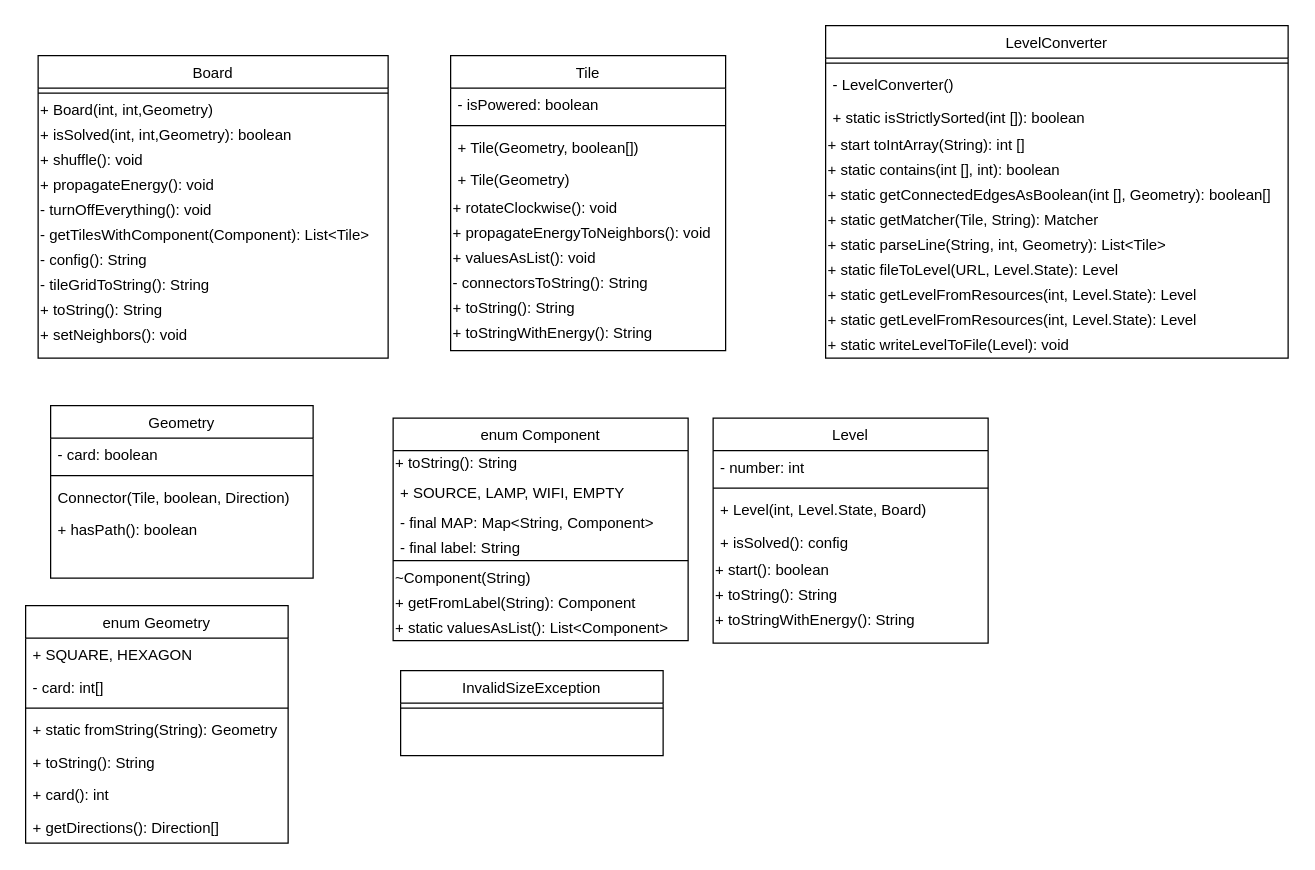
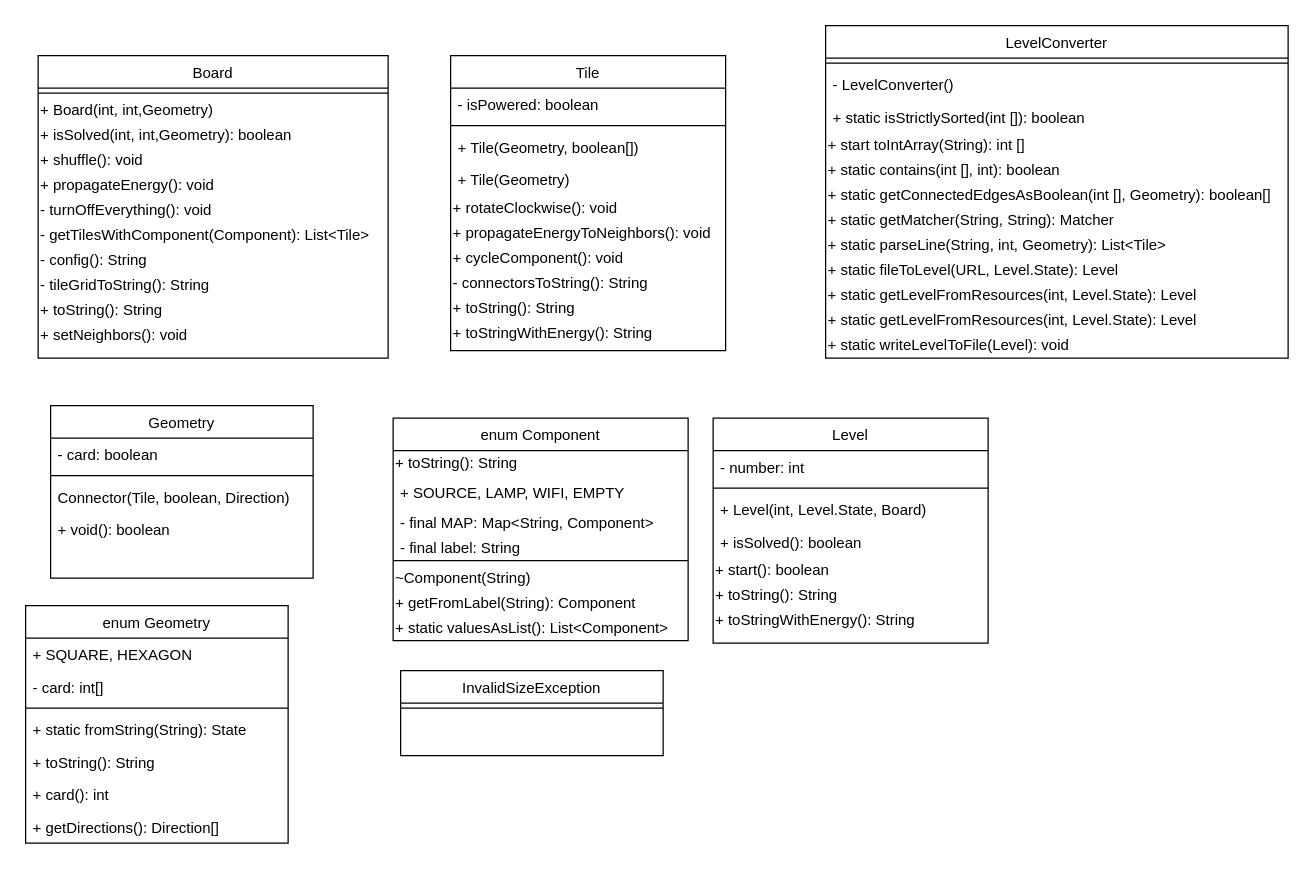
(985, 221) -> (995, 221)
(534, 258) -> (544, 258)
(134, 530) -> (119, 530)
(792, 543) -> (797, 543)
(174, 730) -> (162, 730)
